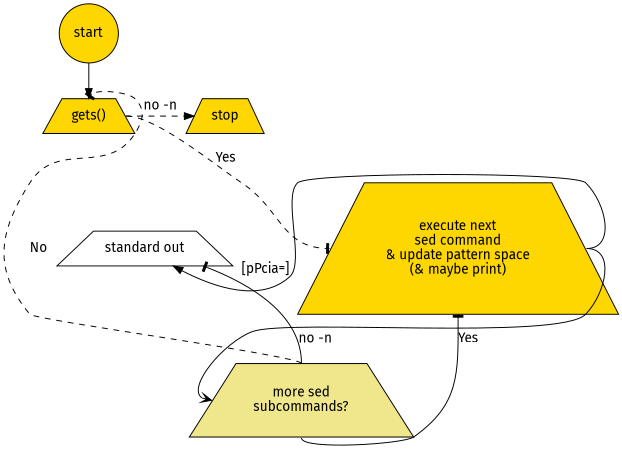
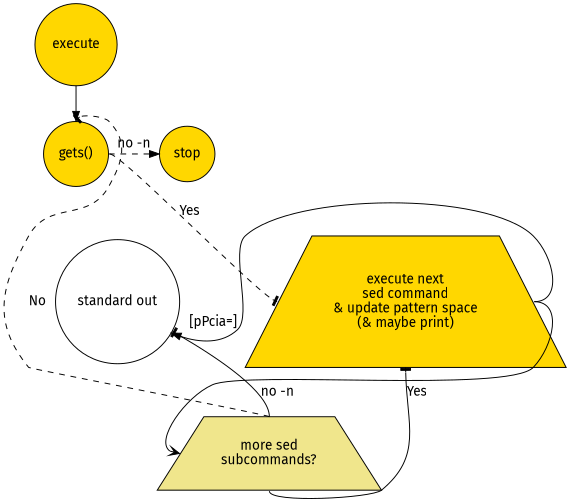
(89, 33) -> (76, 45)
(89, 116) -> (76, 154)
(225, 116) -> (187, 154)
(145, 249) -> (118, 302)
